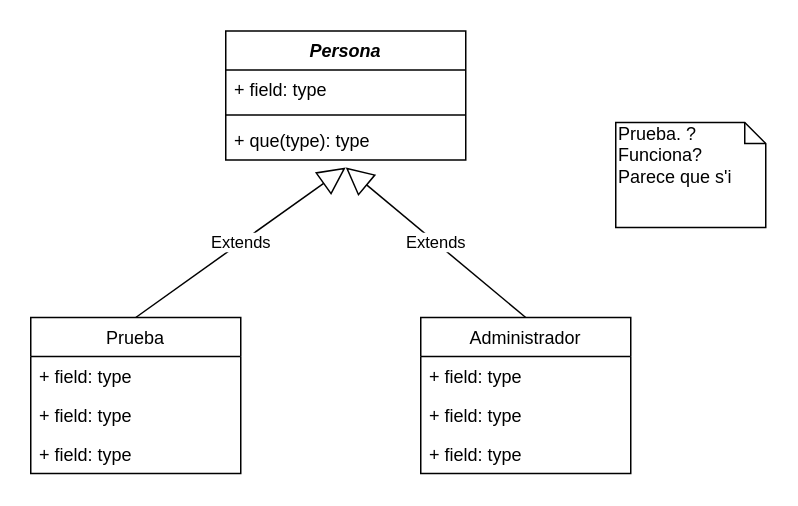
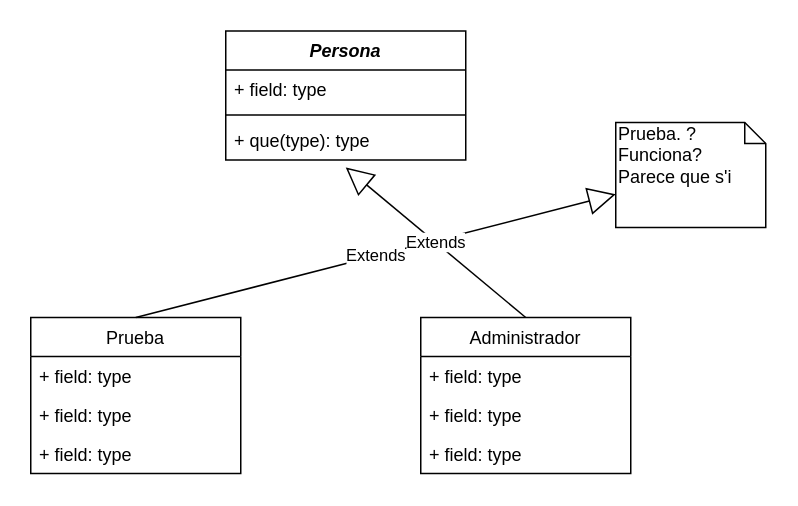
(231, 249) -> (275, 281)
